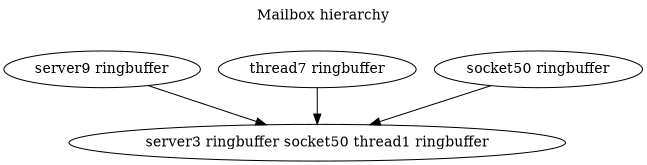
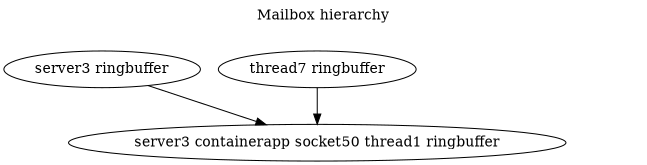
(102, 69) -> (102, 69)
(538, 69) -> none
(317, 143) -> (317, 143)
